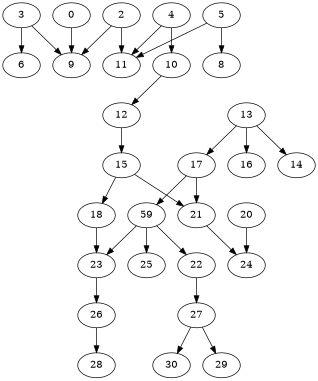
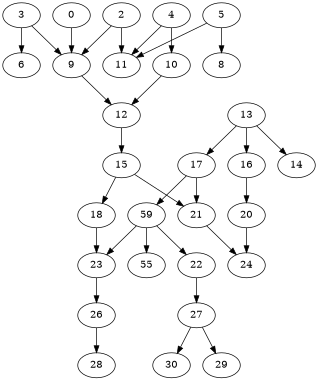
none -> (94, 88)
none -> (247, 187)
(147, 265) -> (147, 265)
